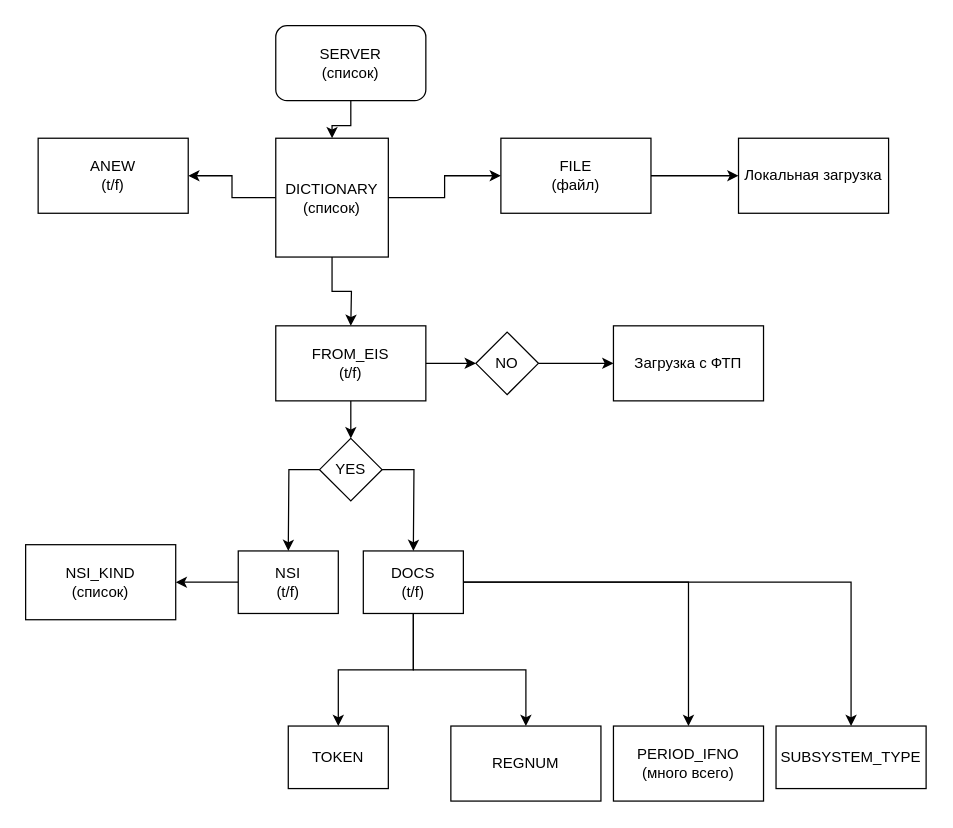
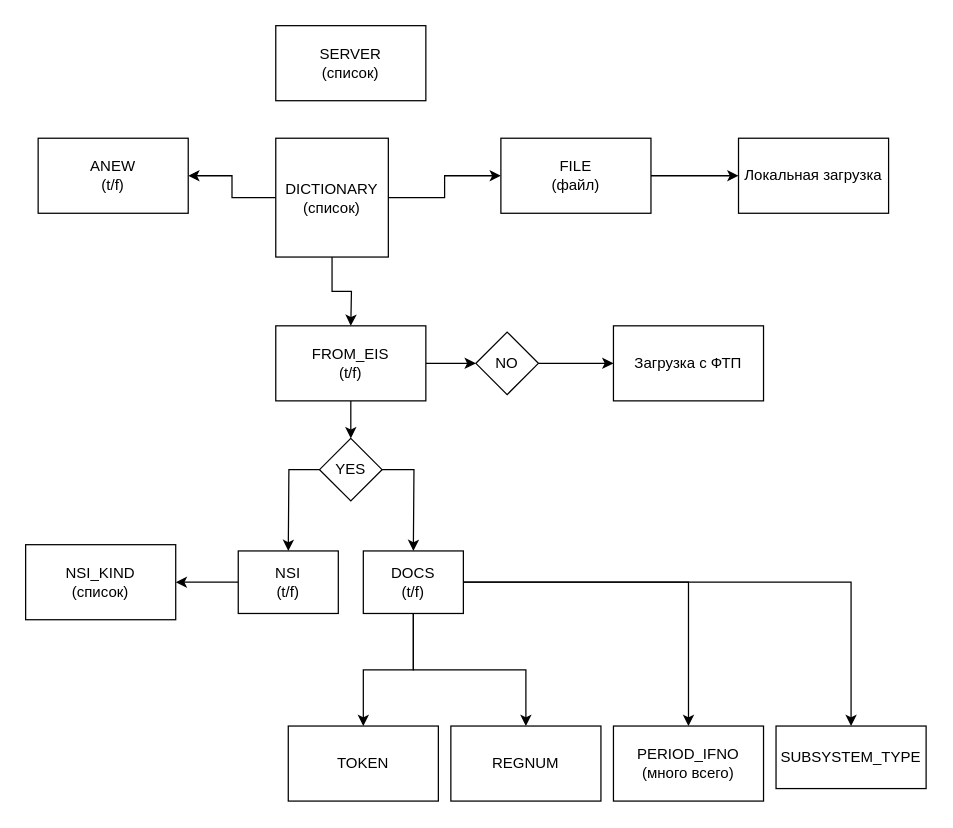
(351, 63) -> (351, 63)
(351, 124) -> none
(338, 757) -> (363, 763)
